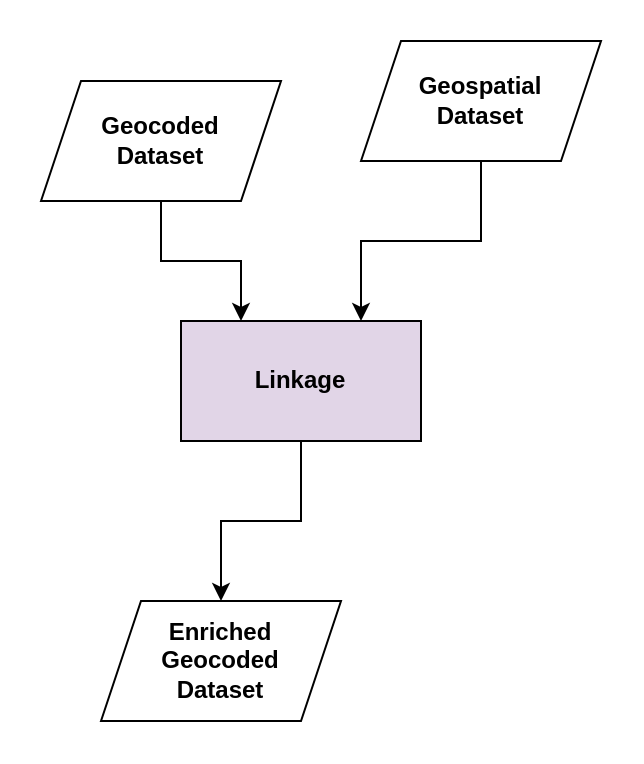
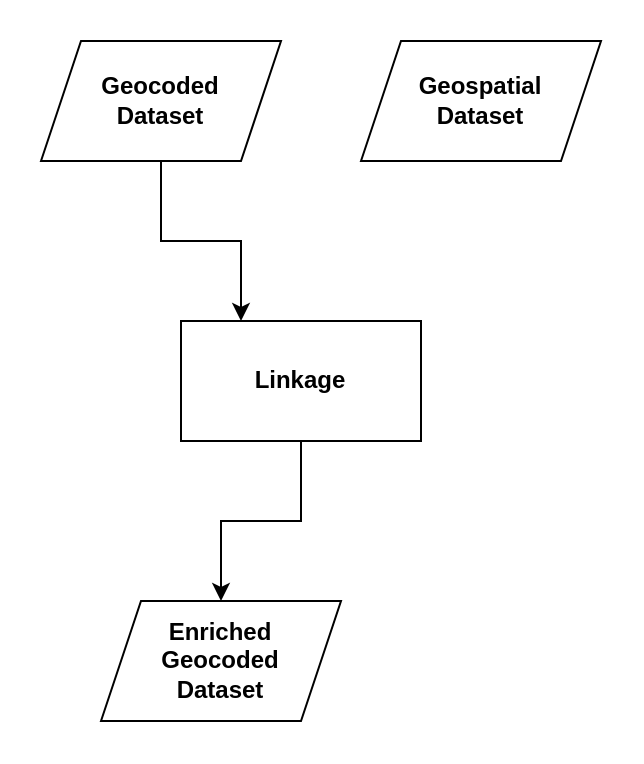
(161, 141) -> (161, 101)
(428, 241) -> none
(301, 381) -> (301, 381)
